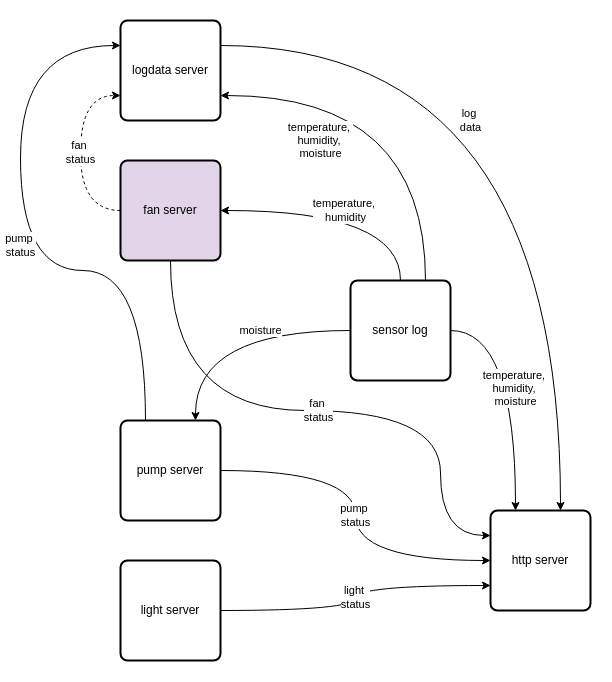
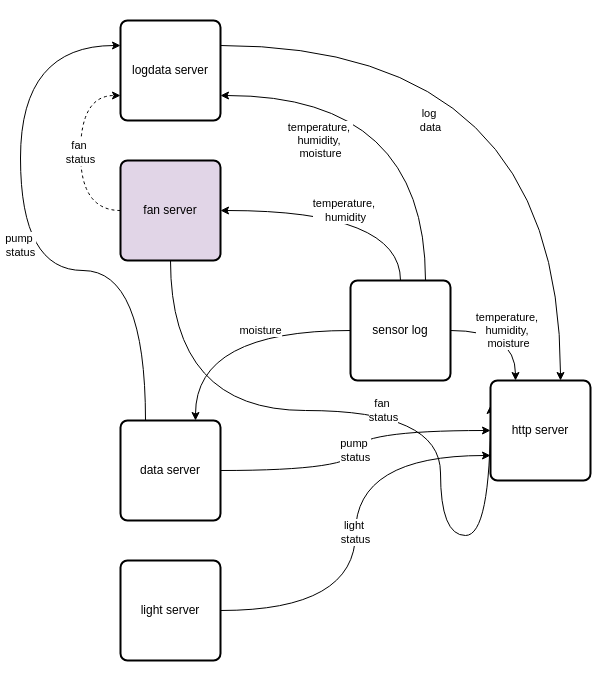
(171, 471) -> (171, 471)
(541, 561) -> (541, 431)
